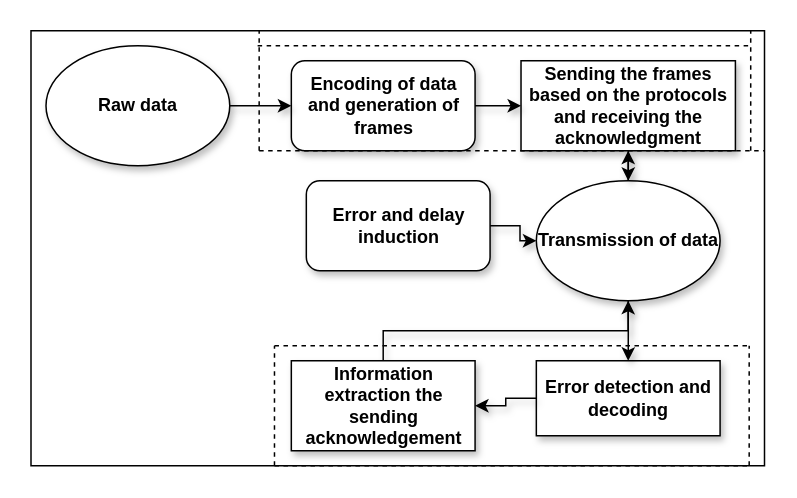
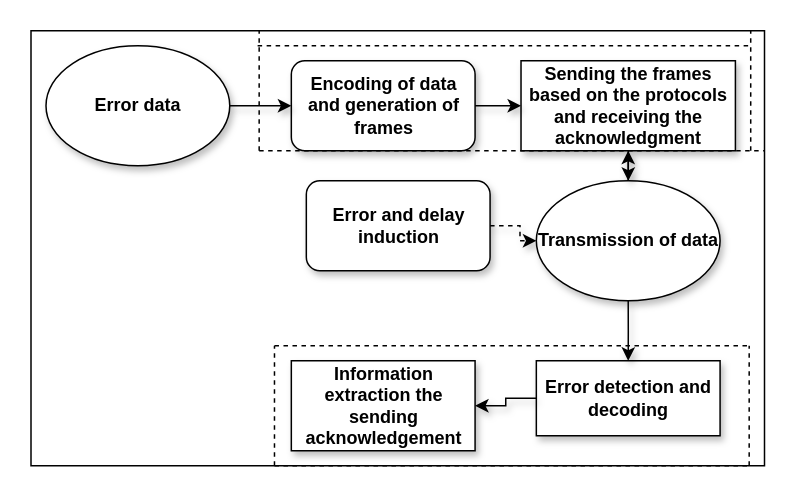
(138, 106) -> (138, 106)
(517, 226) -> (517, 226)
(489, 331) -> none
